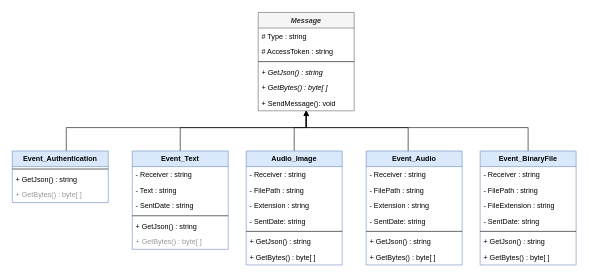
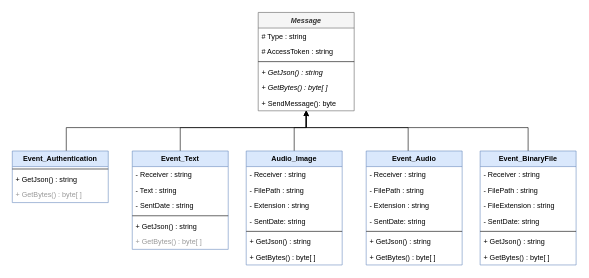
(300, 103) -> (301, 103)
